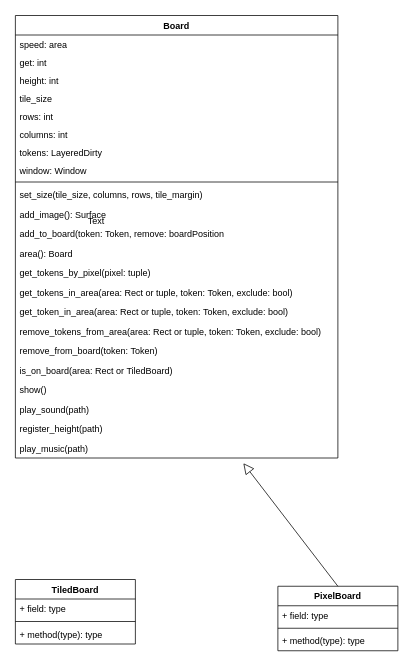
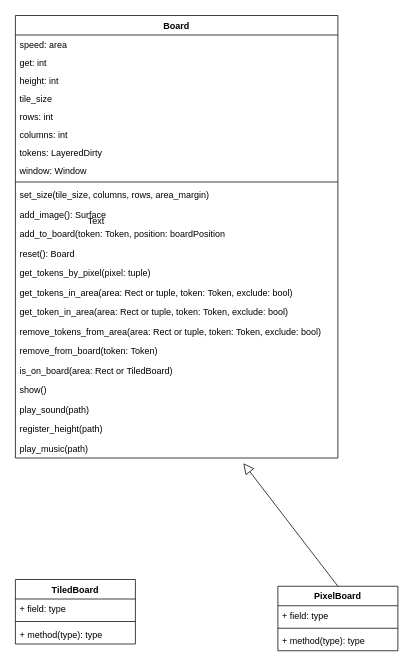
(122, 195) -> (124, 195)
(131, 234) -> (134, 234)
(50, 254) -> (52, 254)
